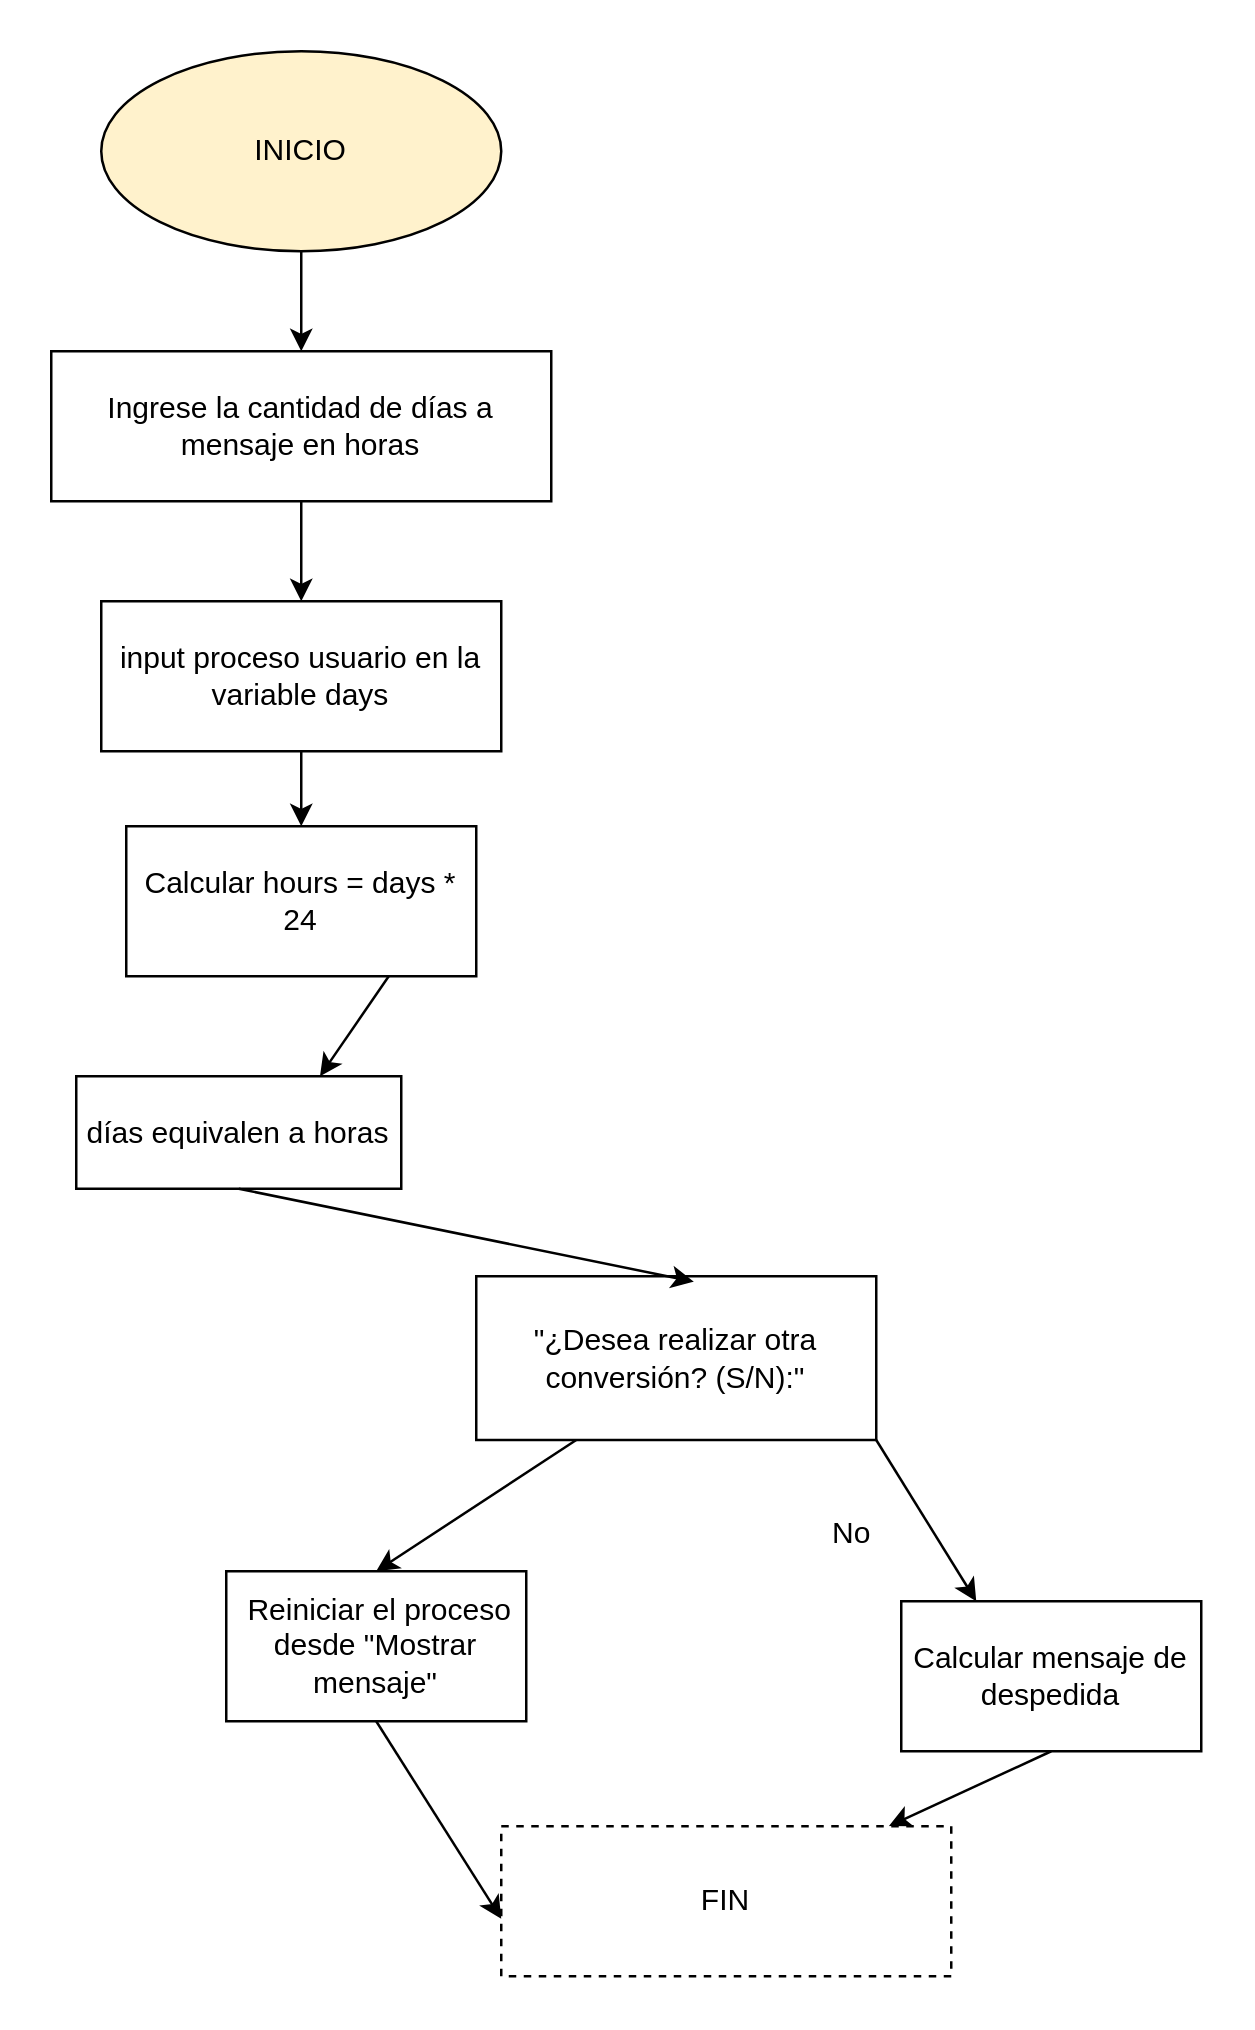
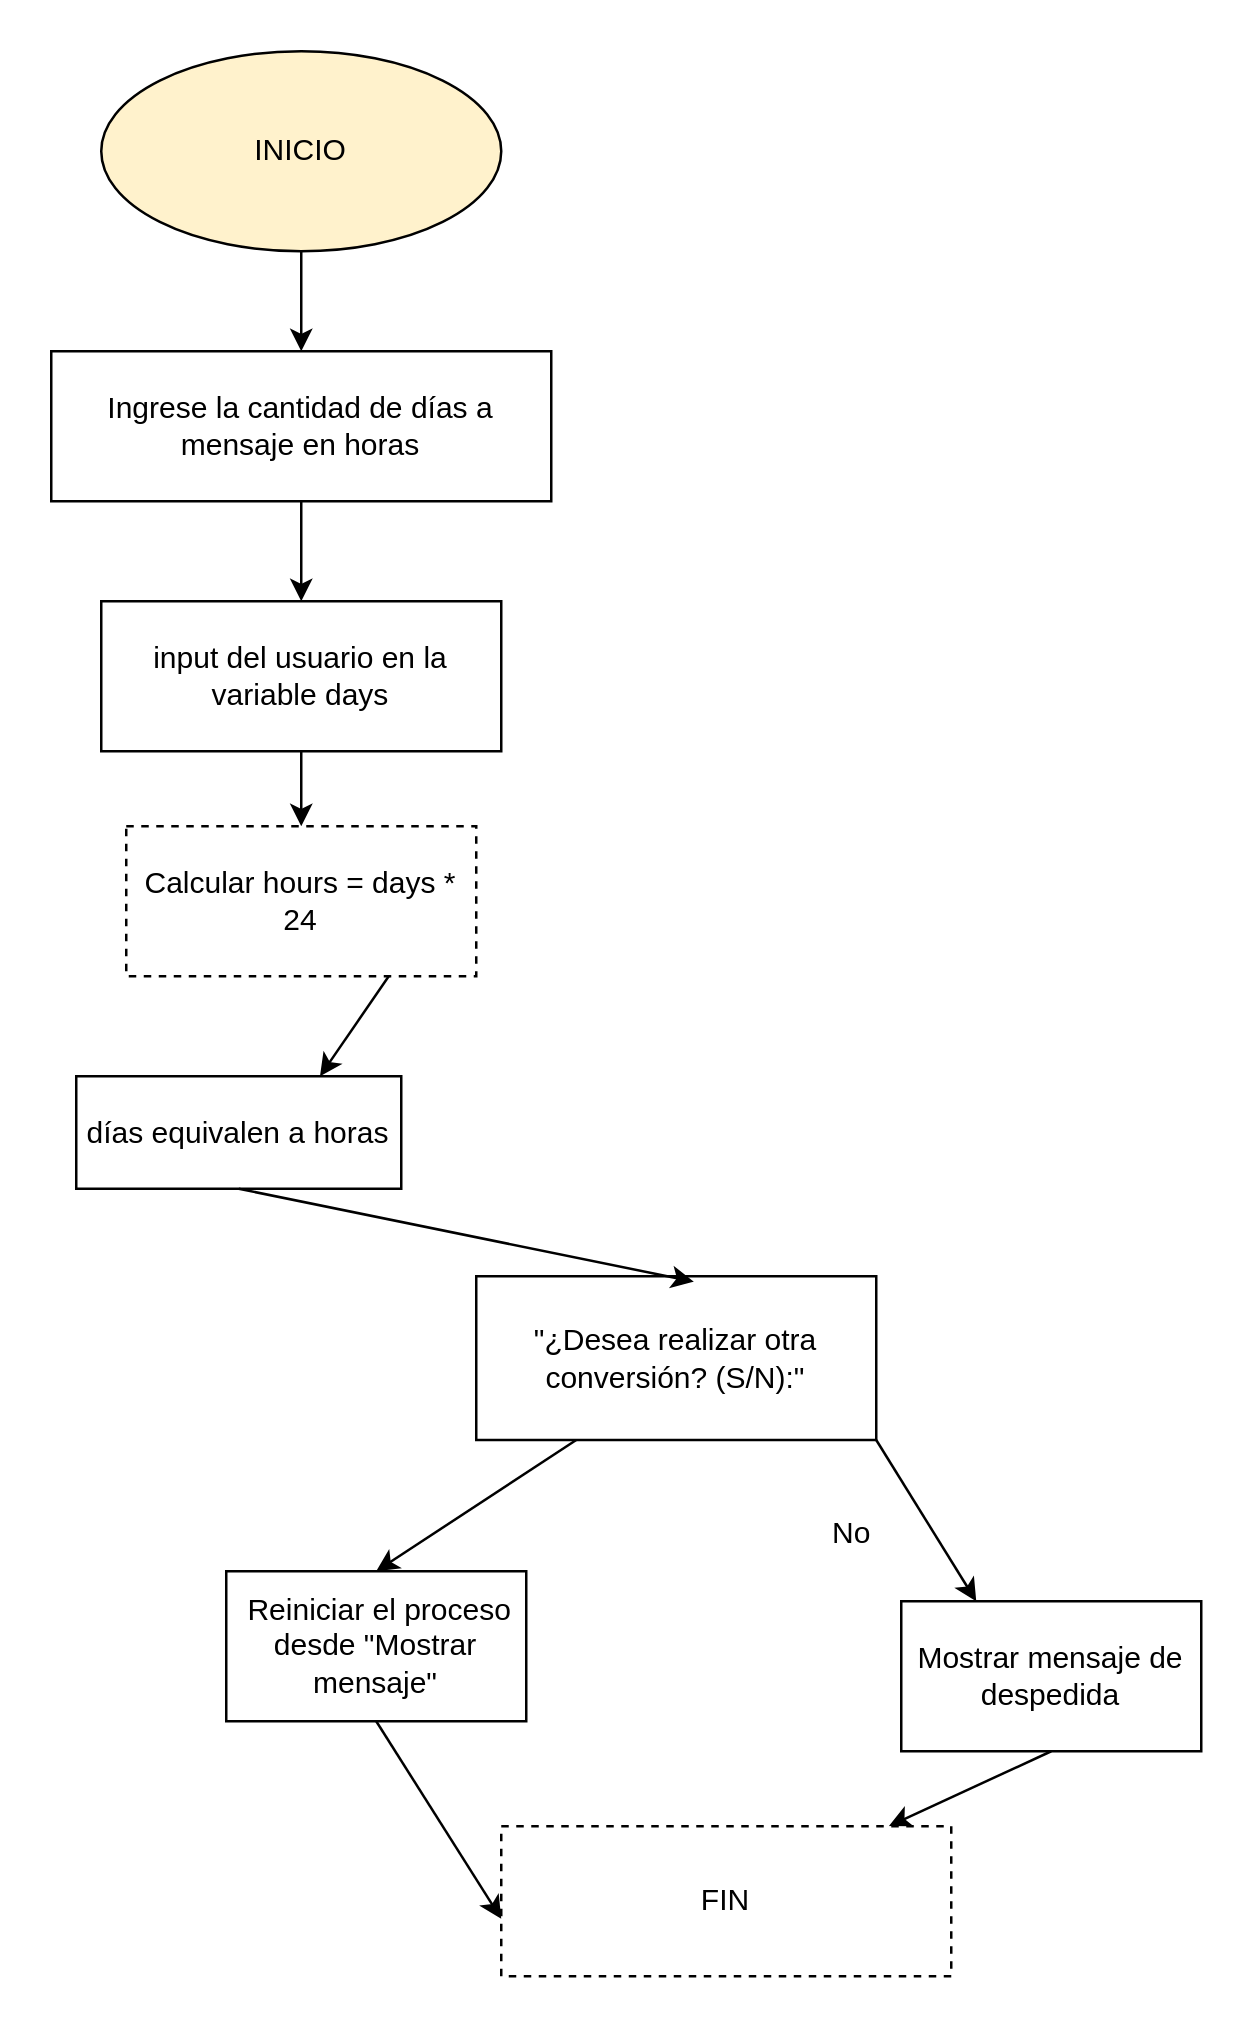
(301, 676) -> (301, 676)
(301, 901) -> (301, 901)
(1051, 1676) -> (1051, 1676)
